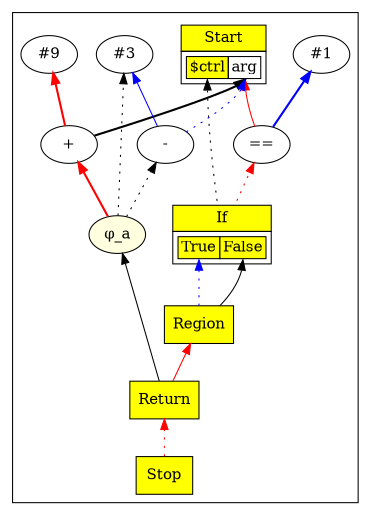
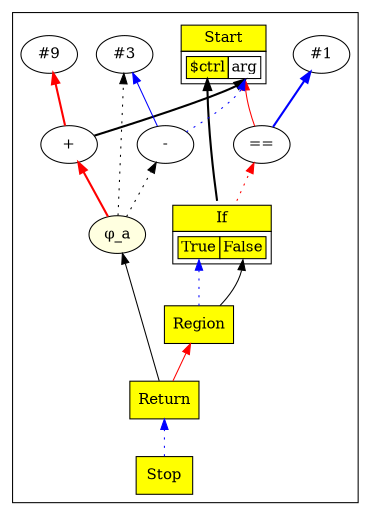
(211, 146) -> (211, 146)
(164, 443) -> (164, 443)
